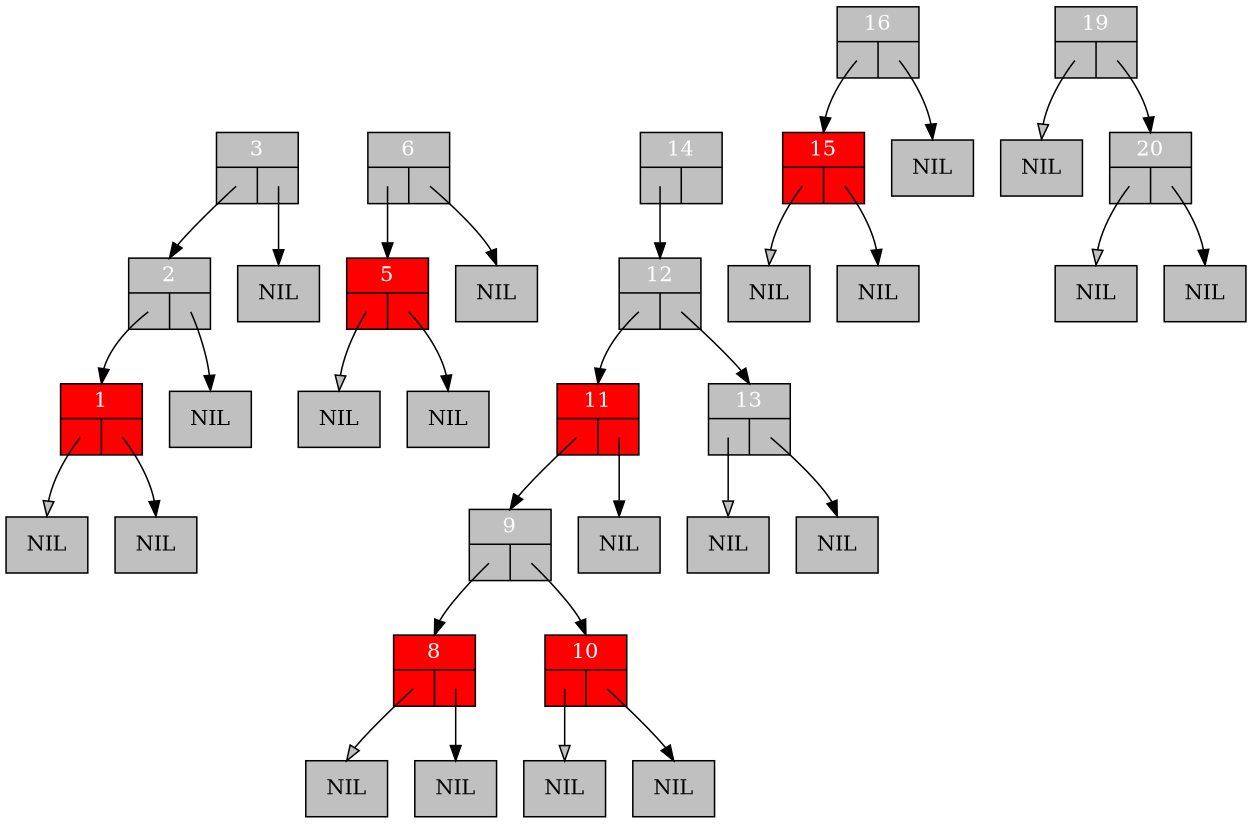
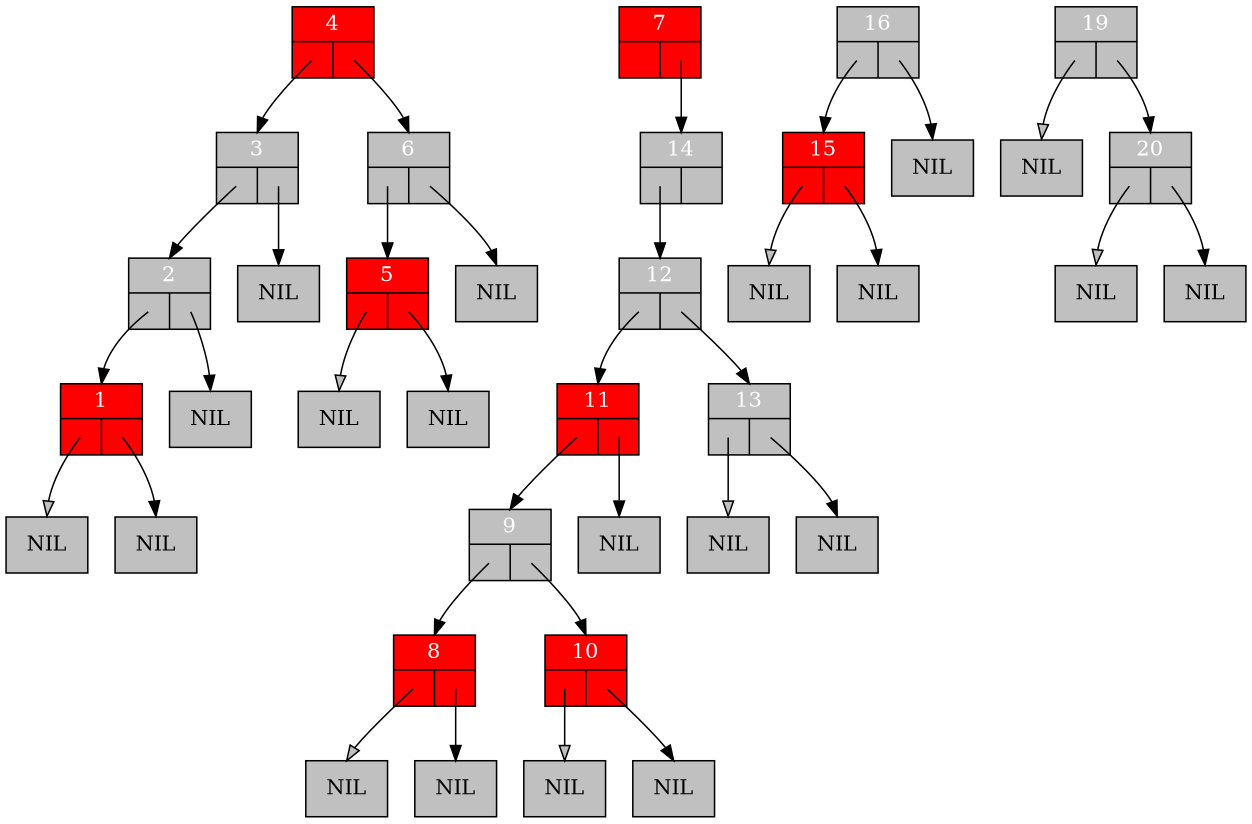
none -> (333, 42)
none -> (660, 42)
